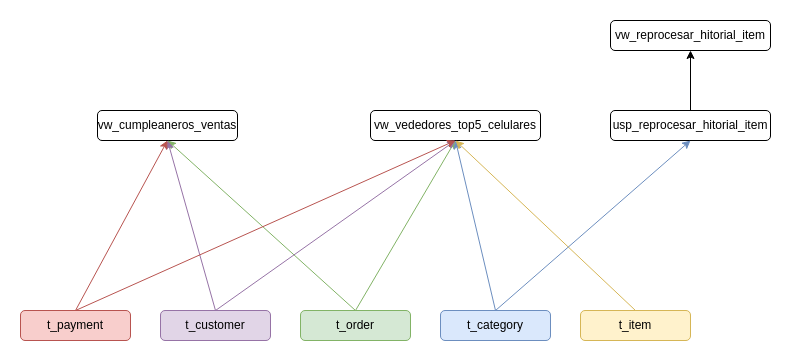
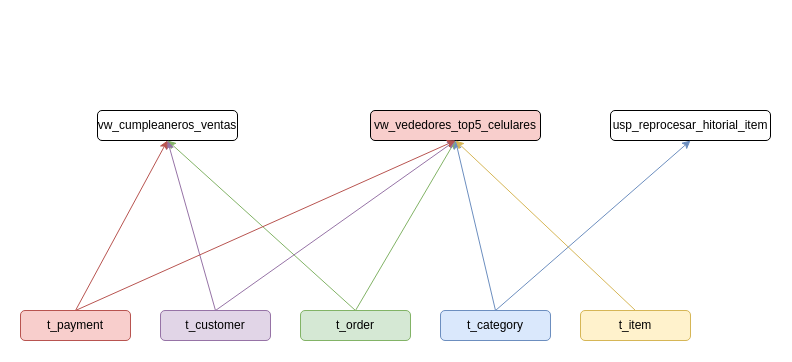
(691, 36) -> none
(691, 84) -> none
(456, 126) -> (456, 126)
